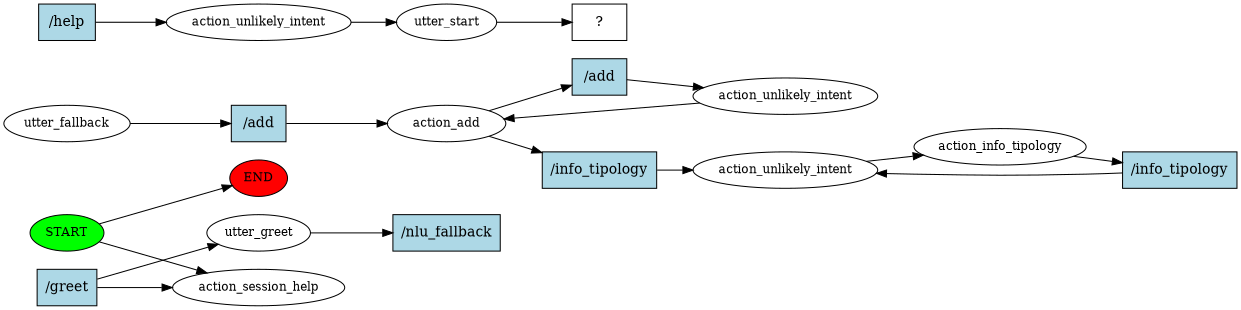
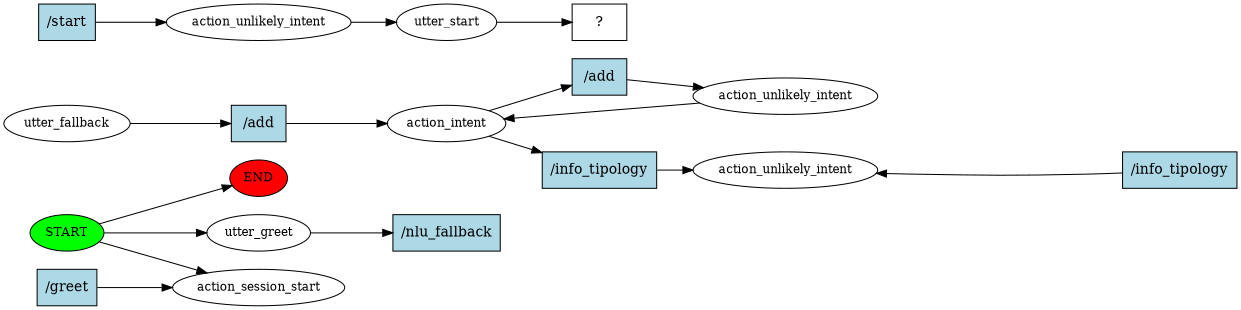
(67, 22) -> (67, 22)
(447, 124) -> (447, 124)
(1000, 147) -> none
(150, 264) -> (150, 233)
(259, 288) -> (259, 288)
